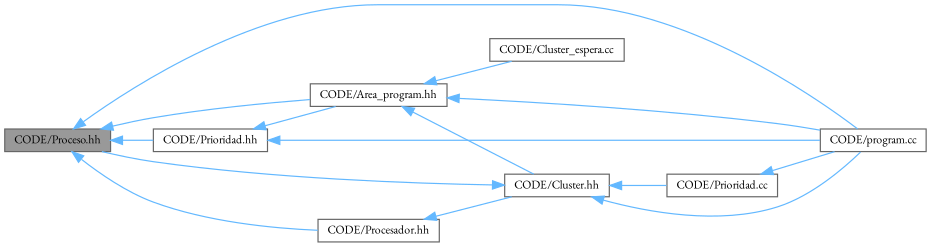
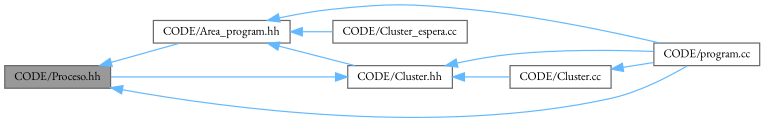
(210, 140) -> none
(722, 185) -> (561, 77)
(379, 231) -> none
